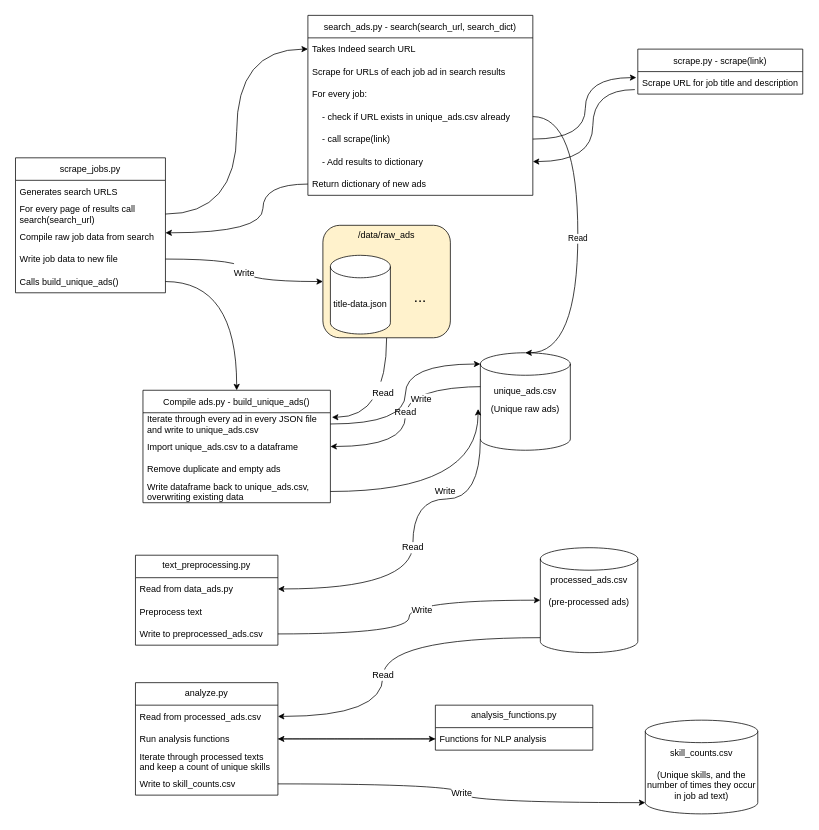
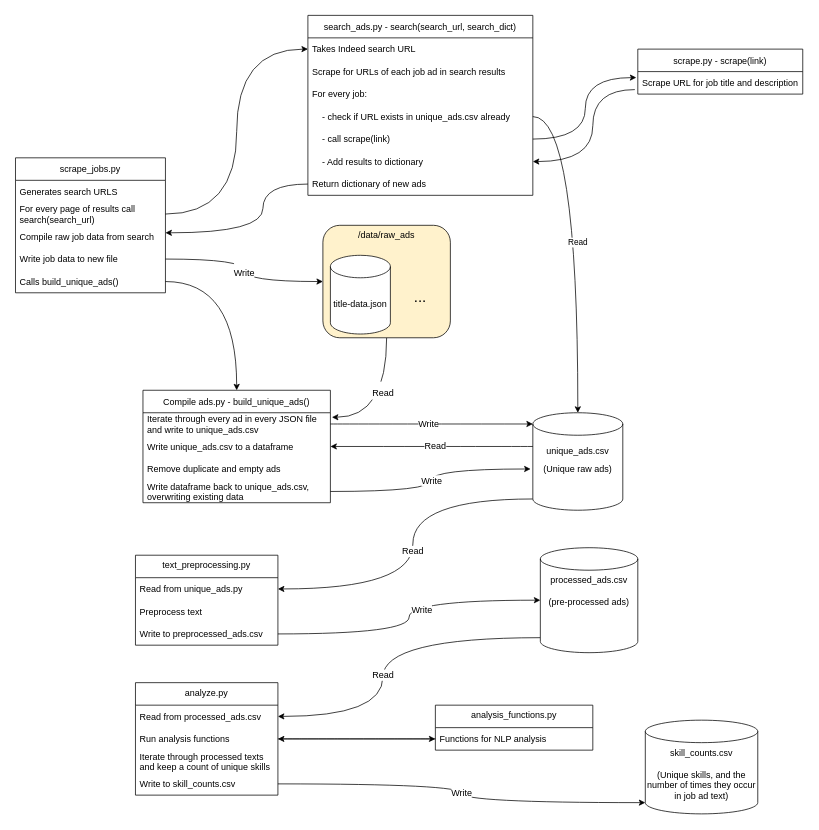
(525, 402) -> (578, 462)
(231, 447) -> (227, 447)
(189, 590) -> (193, 590)
